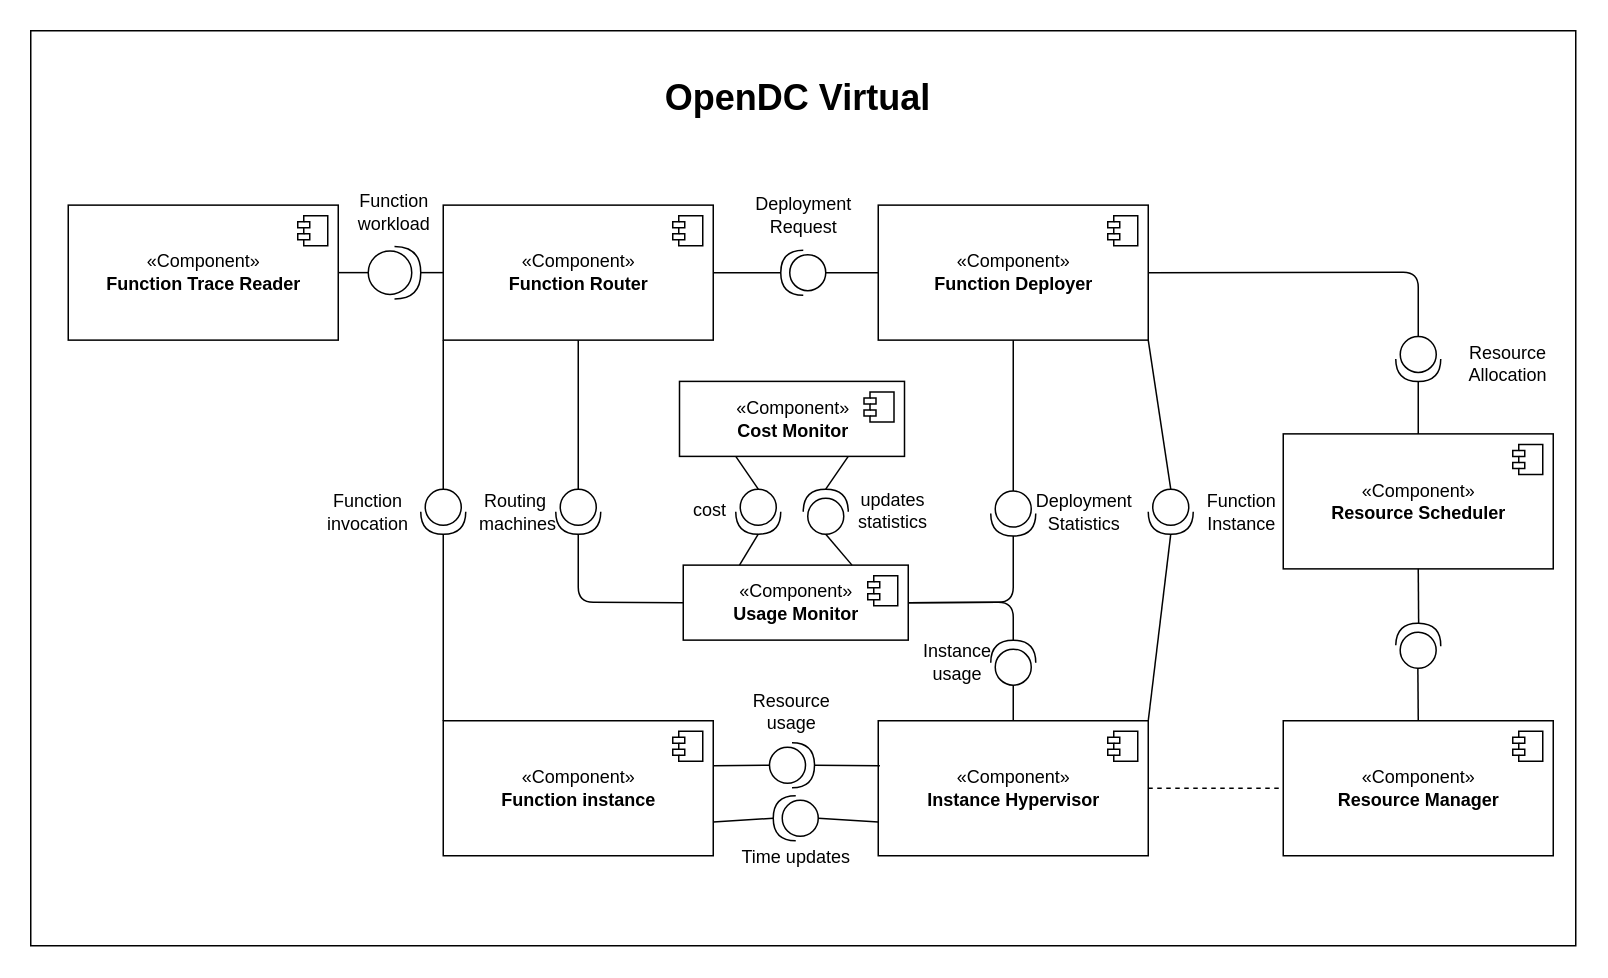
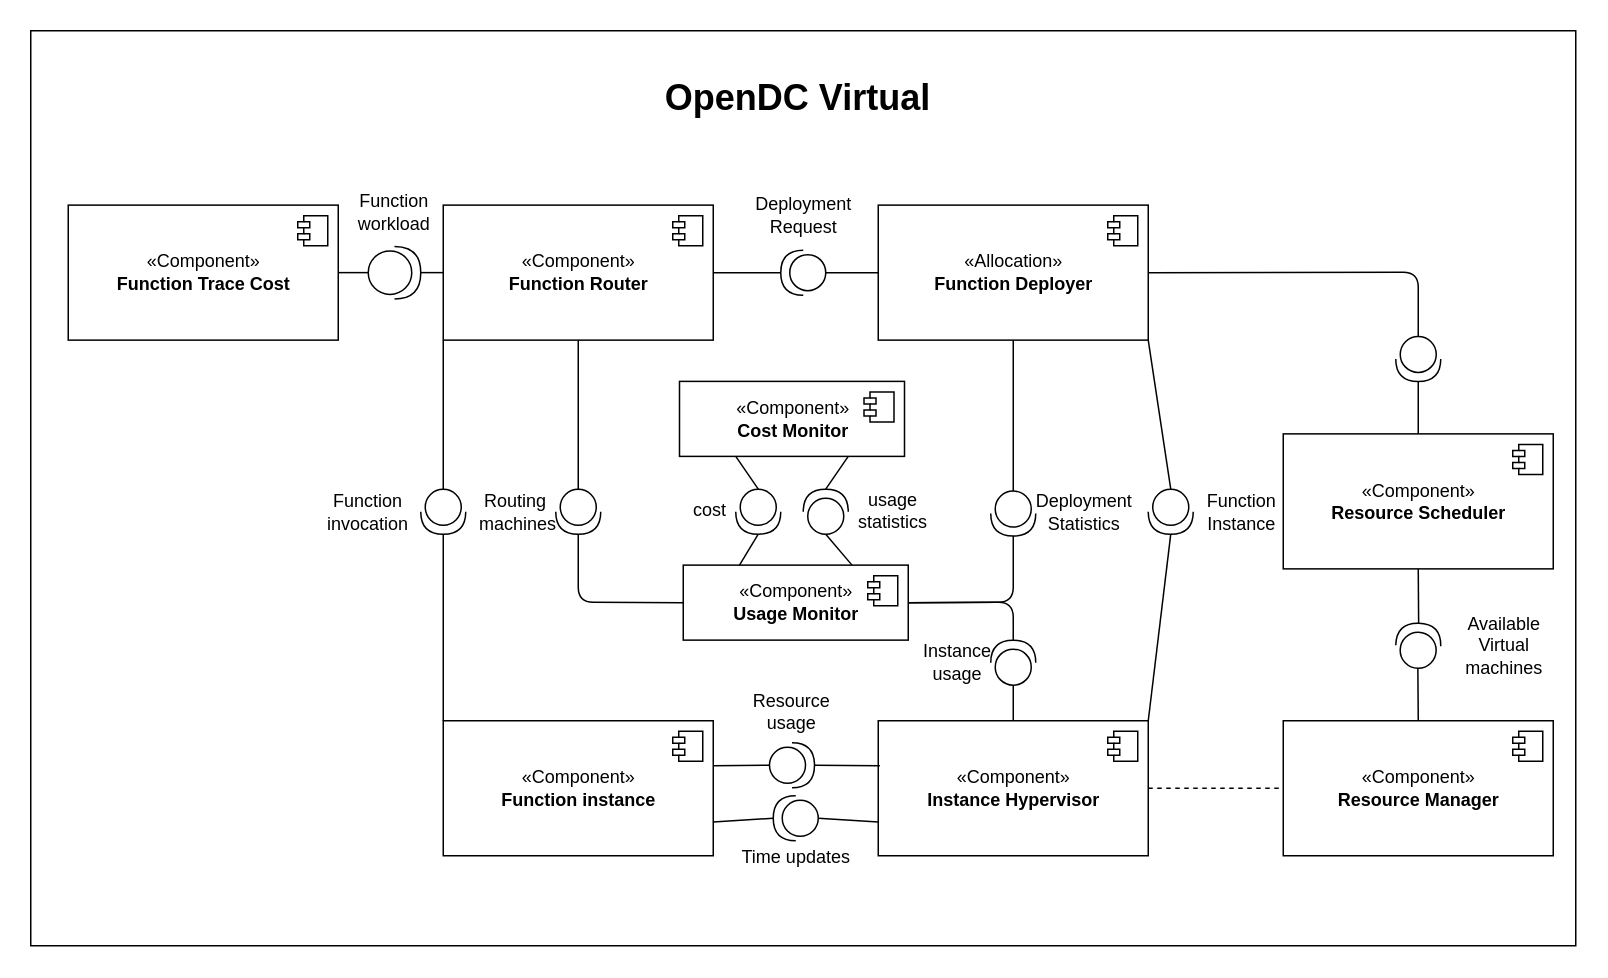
(204, 272) -> (204, 272)
(1014, 272) -> (1014, 272)
(1508, 364) -> none
(893, 511) -> (893, 511)
none -> (1505, 646)
